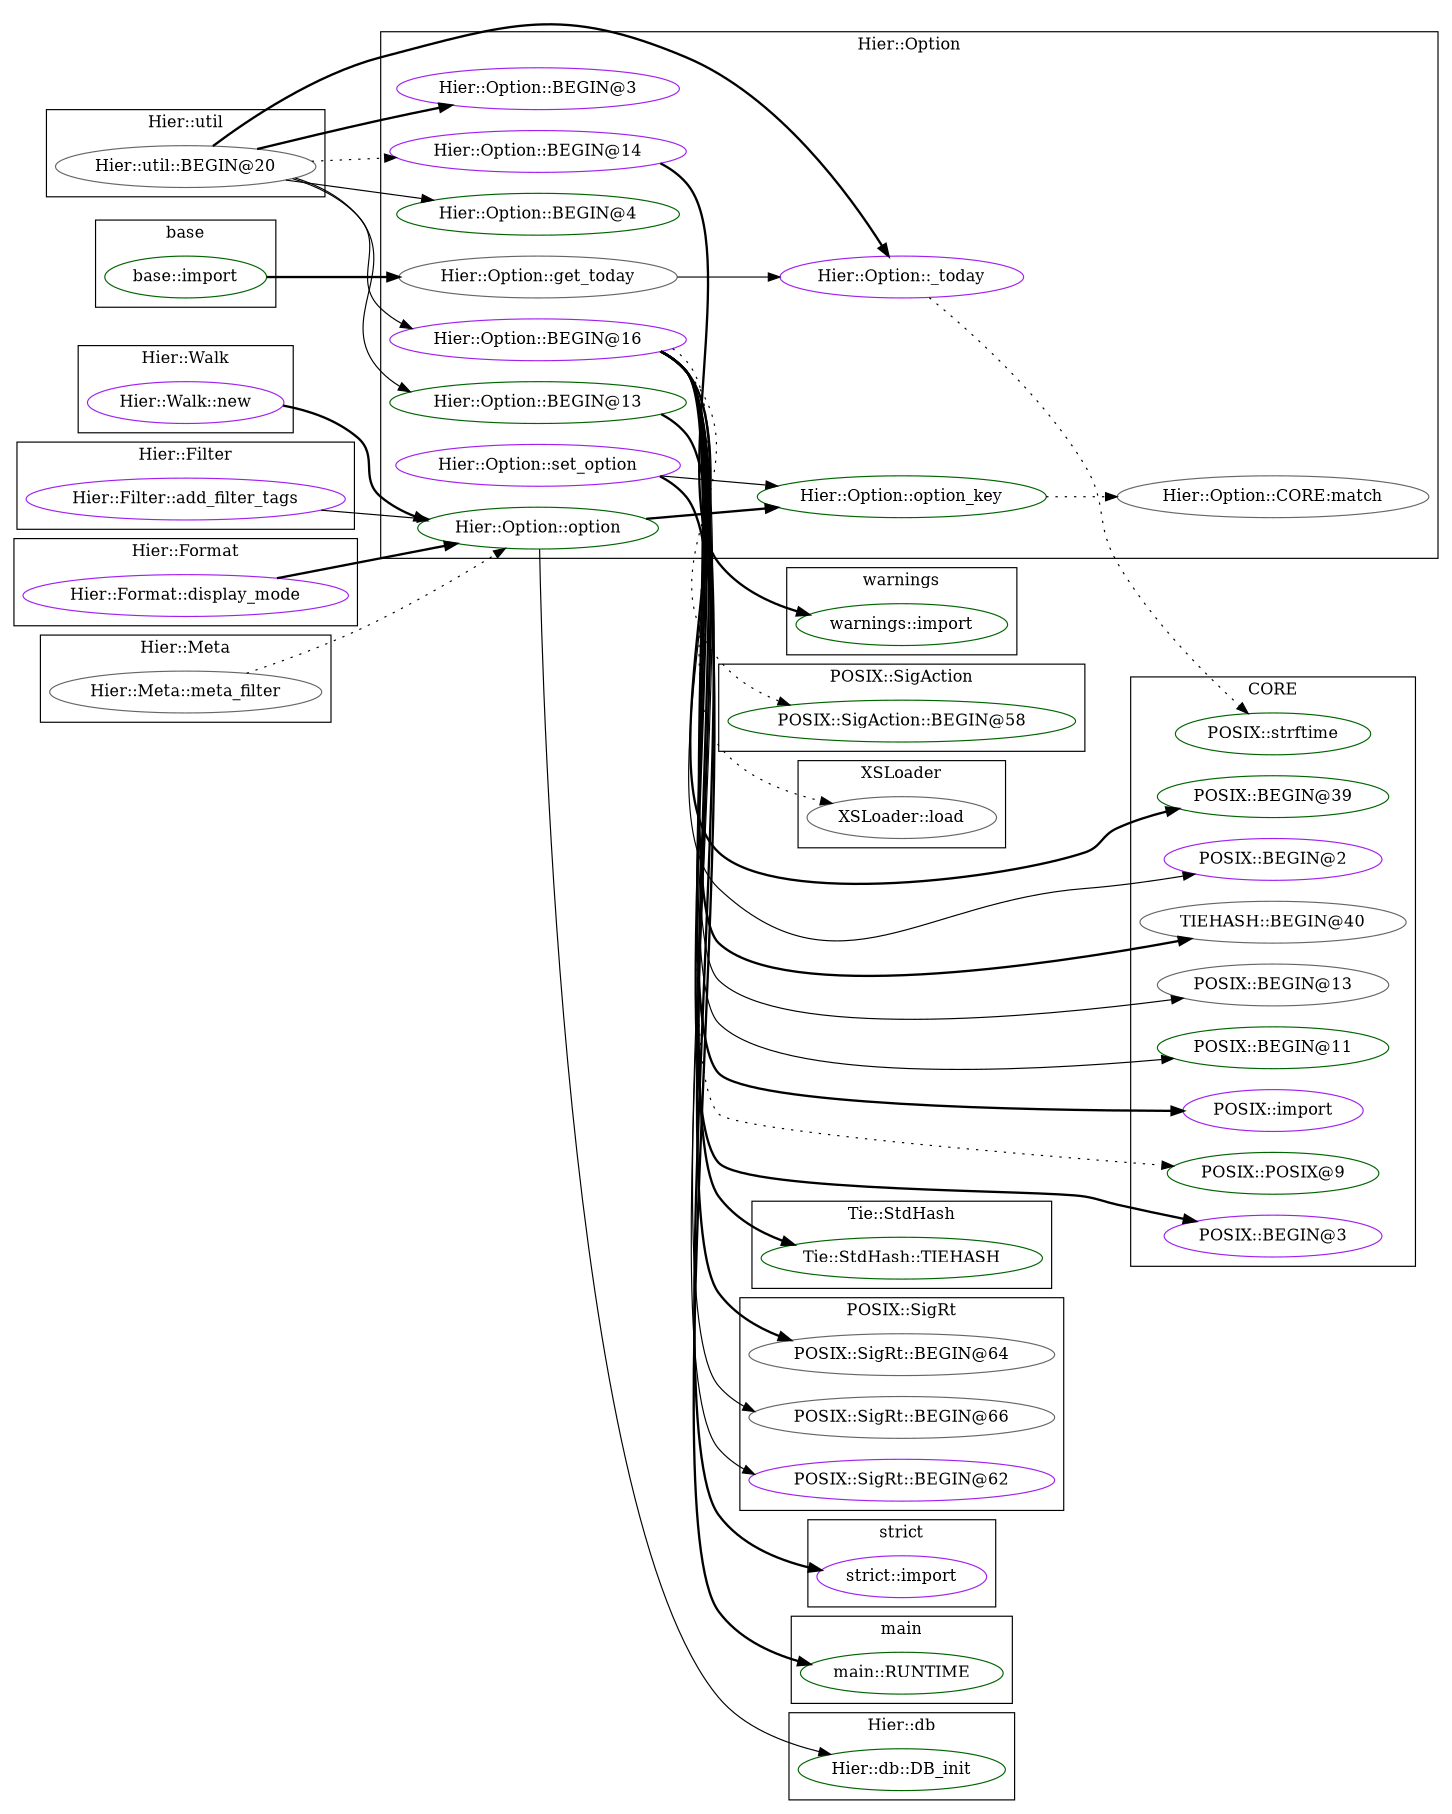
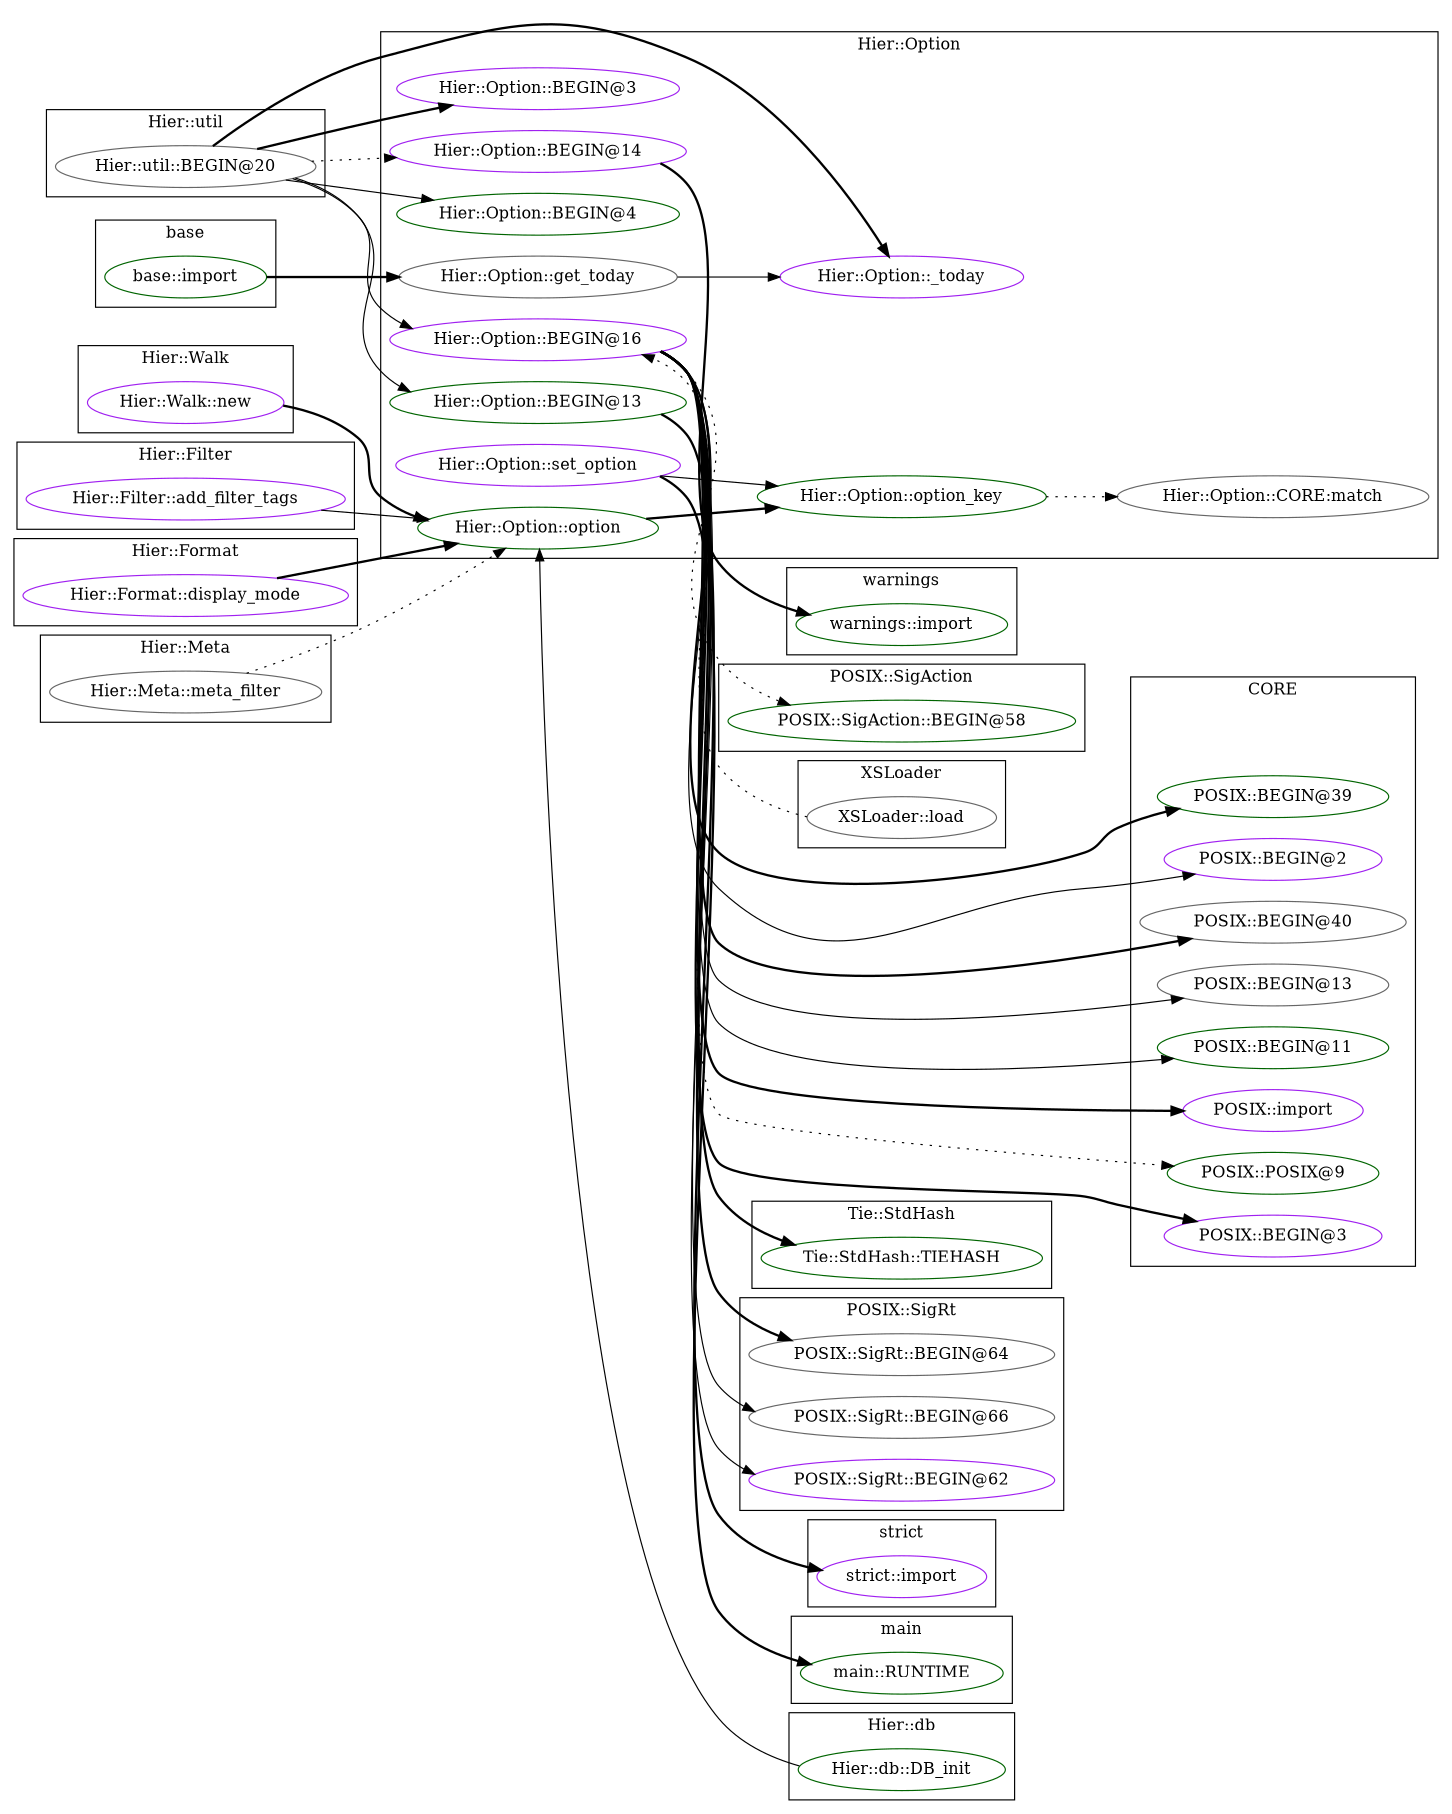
(701, 603) -> (702, 605)
(1273, 734) -> none
(1273, 922) -> (1273, 922)
(583, 1192) -> (581, 1198)
